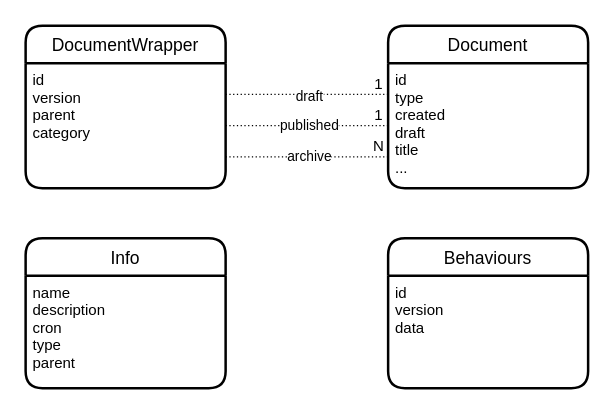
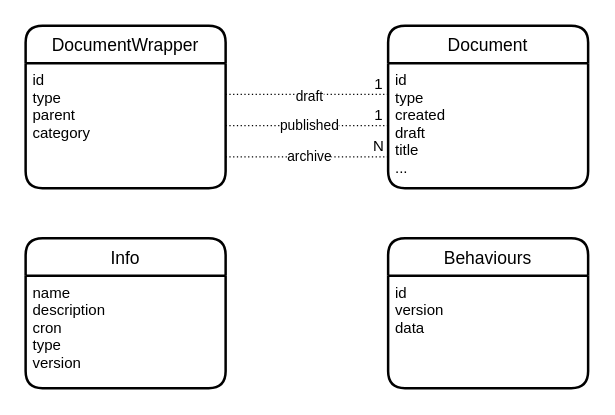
(39, 80) -> (39, 80)
(49, 293) -> (49, 293)
